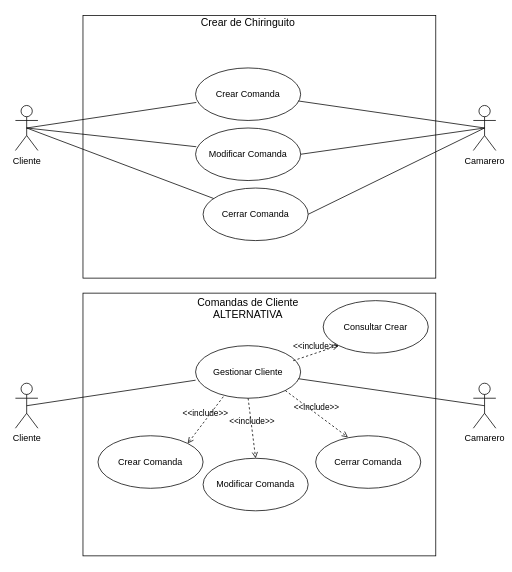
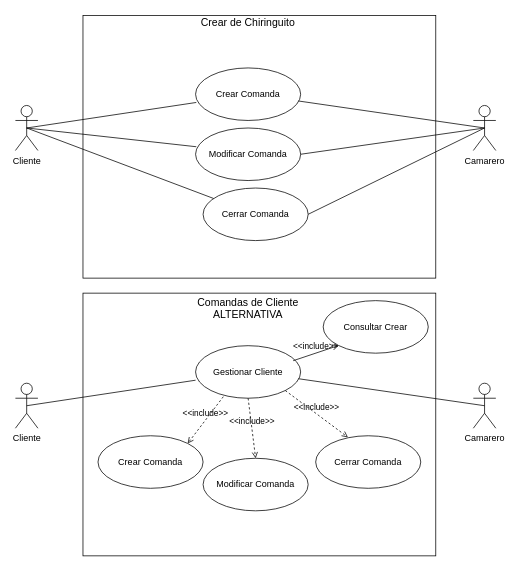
(315, 353) -> (315, 353)
